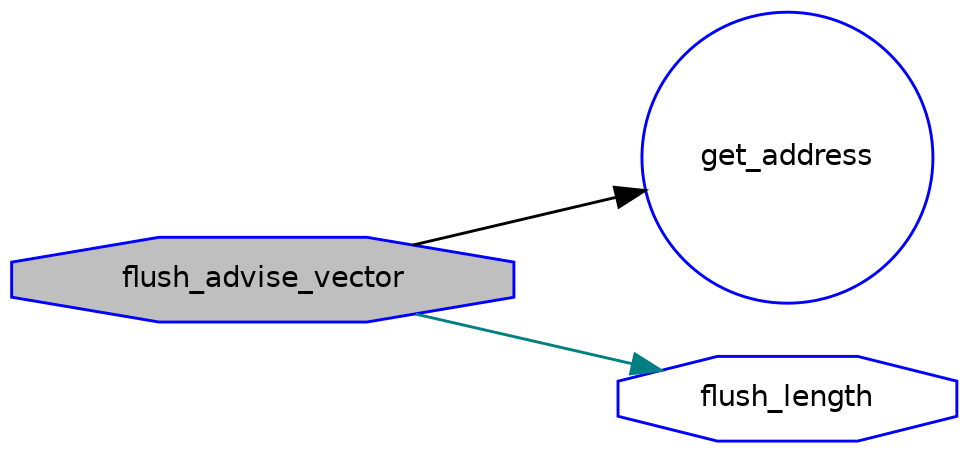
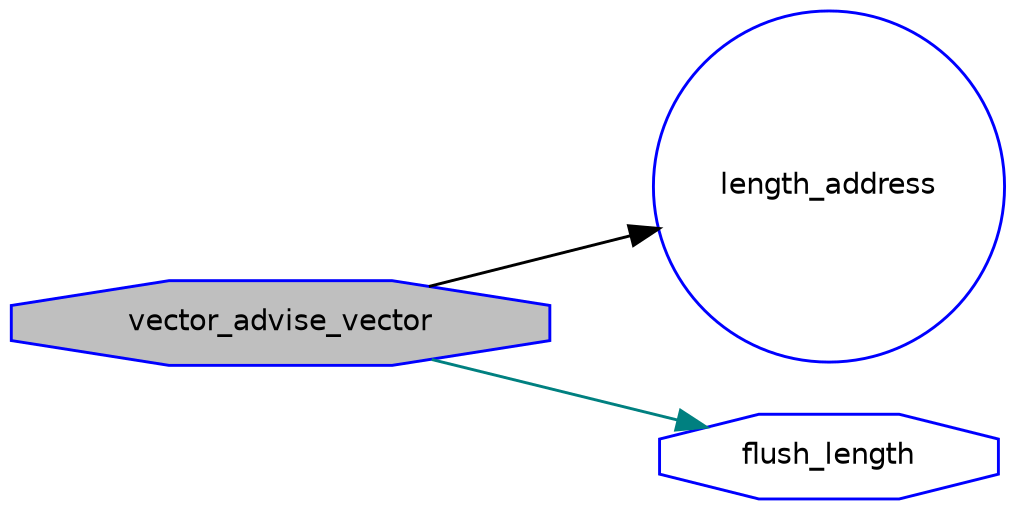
(787, 158) -> (829, 187)
(263, 280) -> (281, 323)
